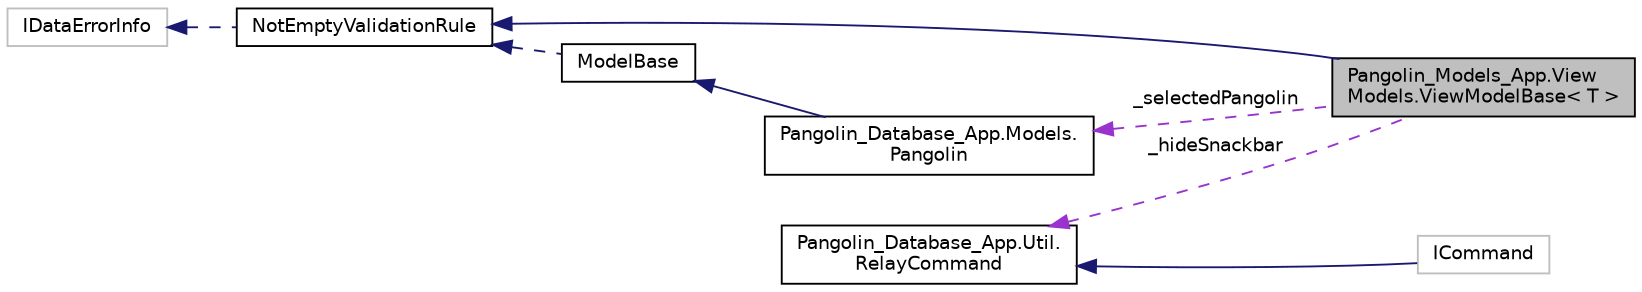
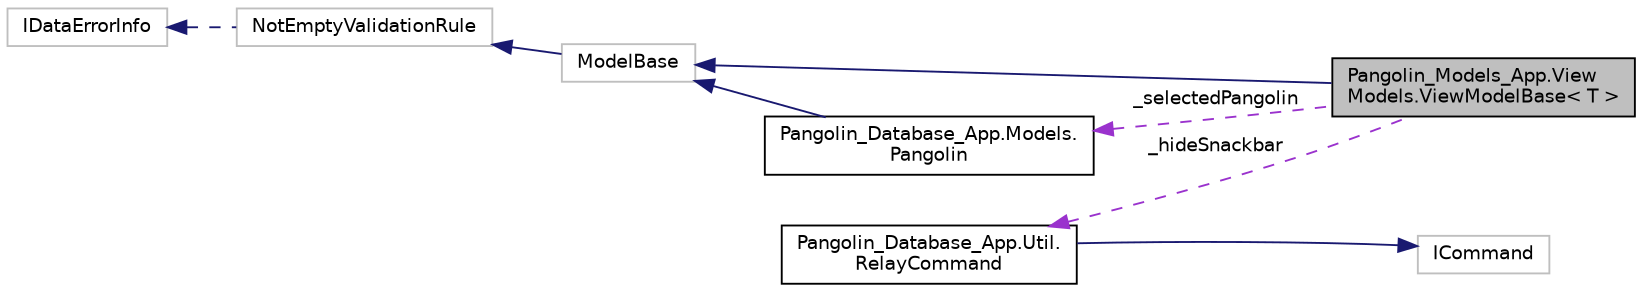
(365, 27) -> (365, 27)
(926, 28) -> (1023, 74)
(537, 51) -> (537, 51)
(629, 63) -> (629, 63)
(1257, 267) -> (1238, 242)
